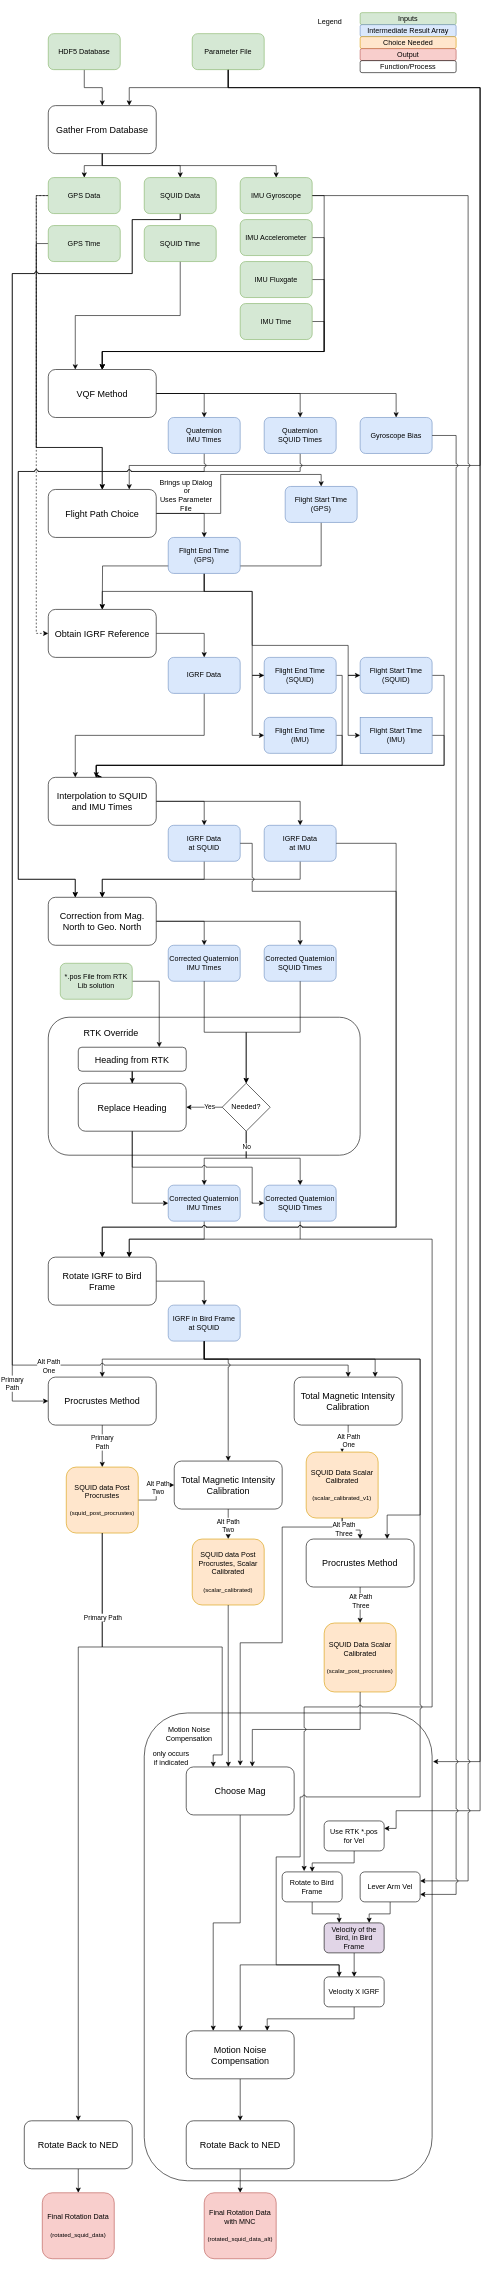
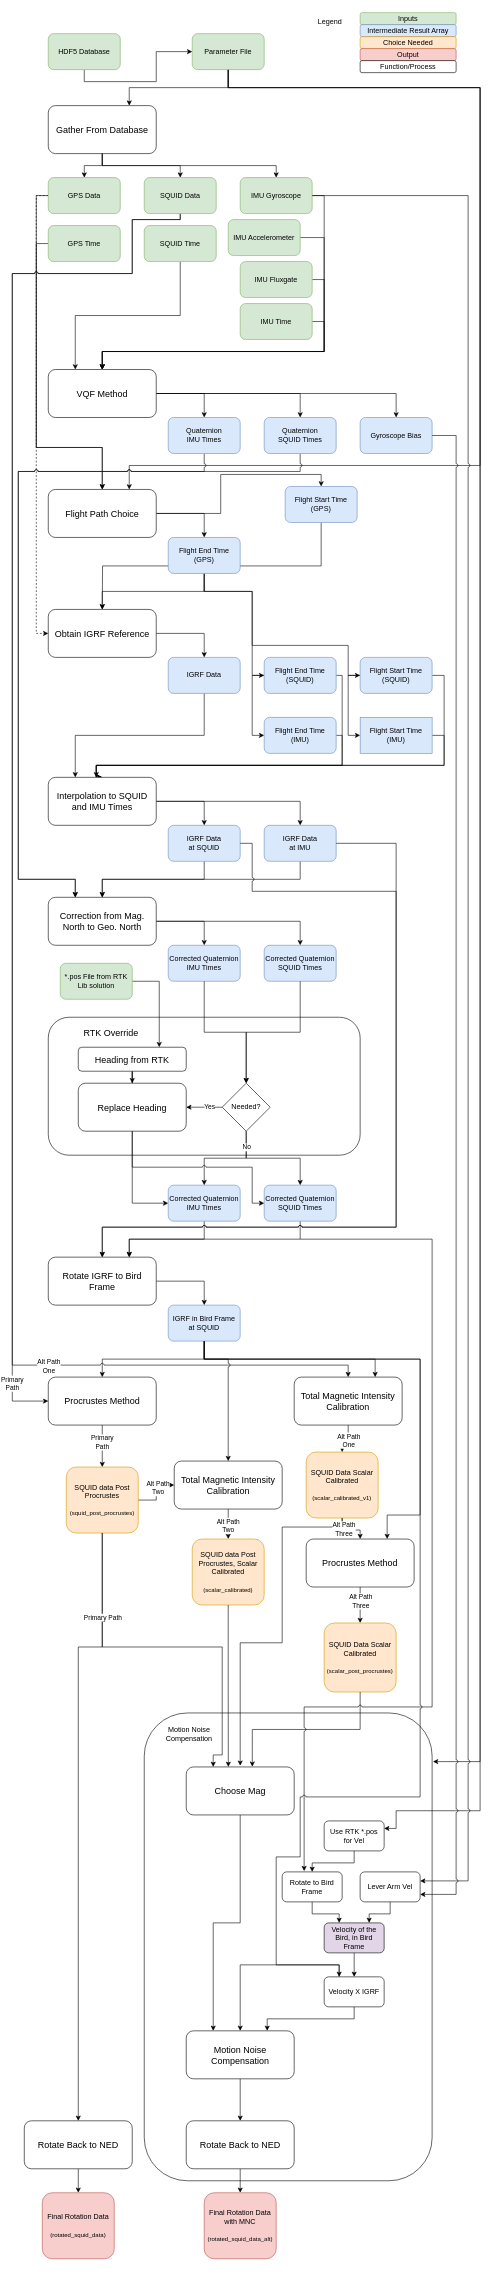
(90, 87) -> (120, 81)
(276, 237) -> (264, 237)
(186, 495) -> none
(171, 1758) -> none
